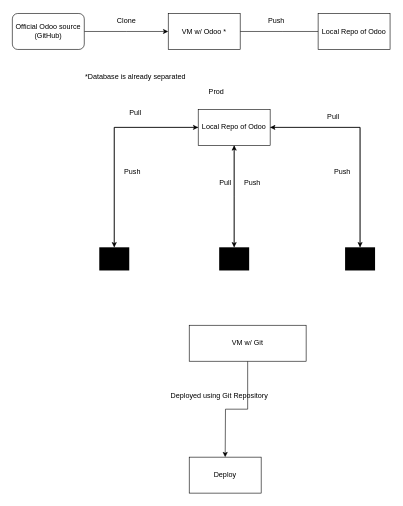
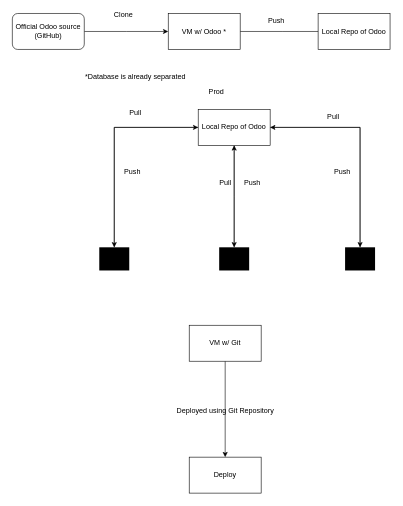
(126, 21) -> (123, 15)
(248, 344) -> (225, 344)
(219, 396) -> (225, 411)
